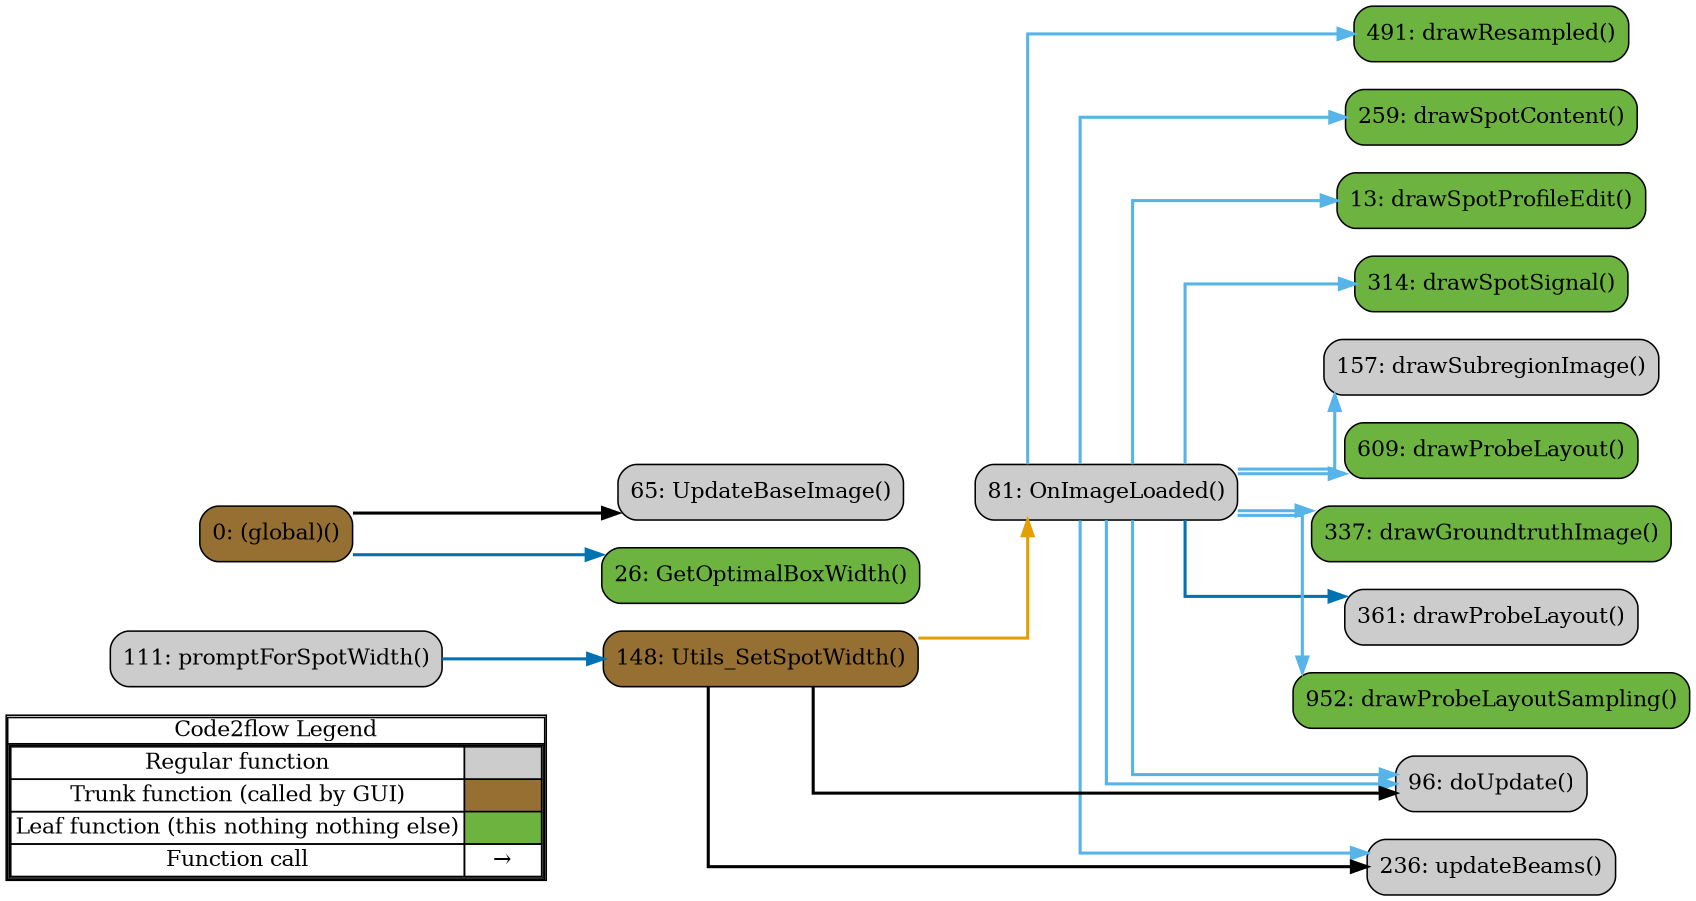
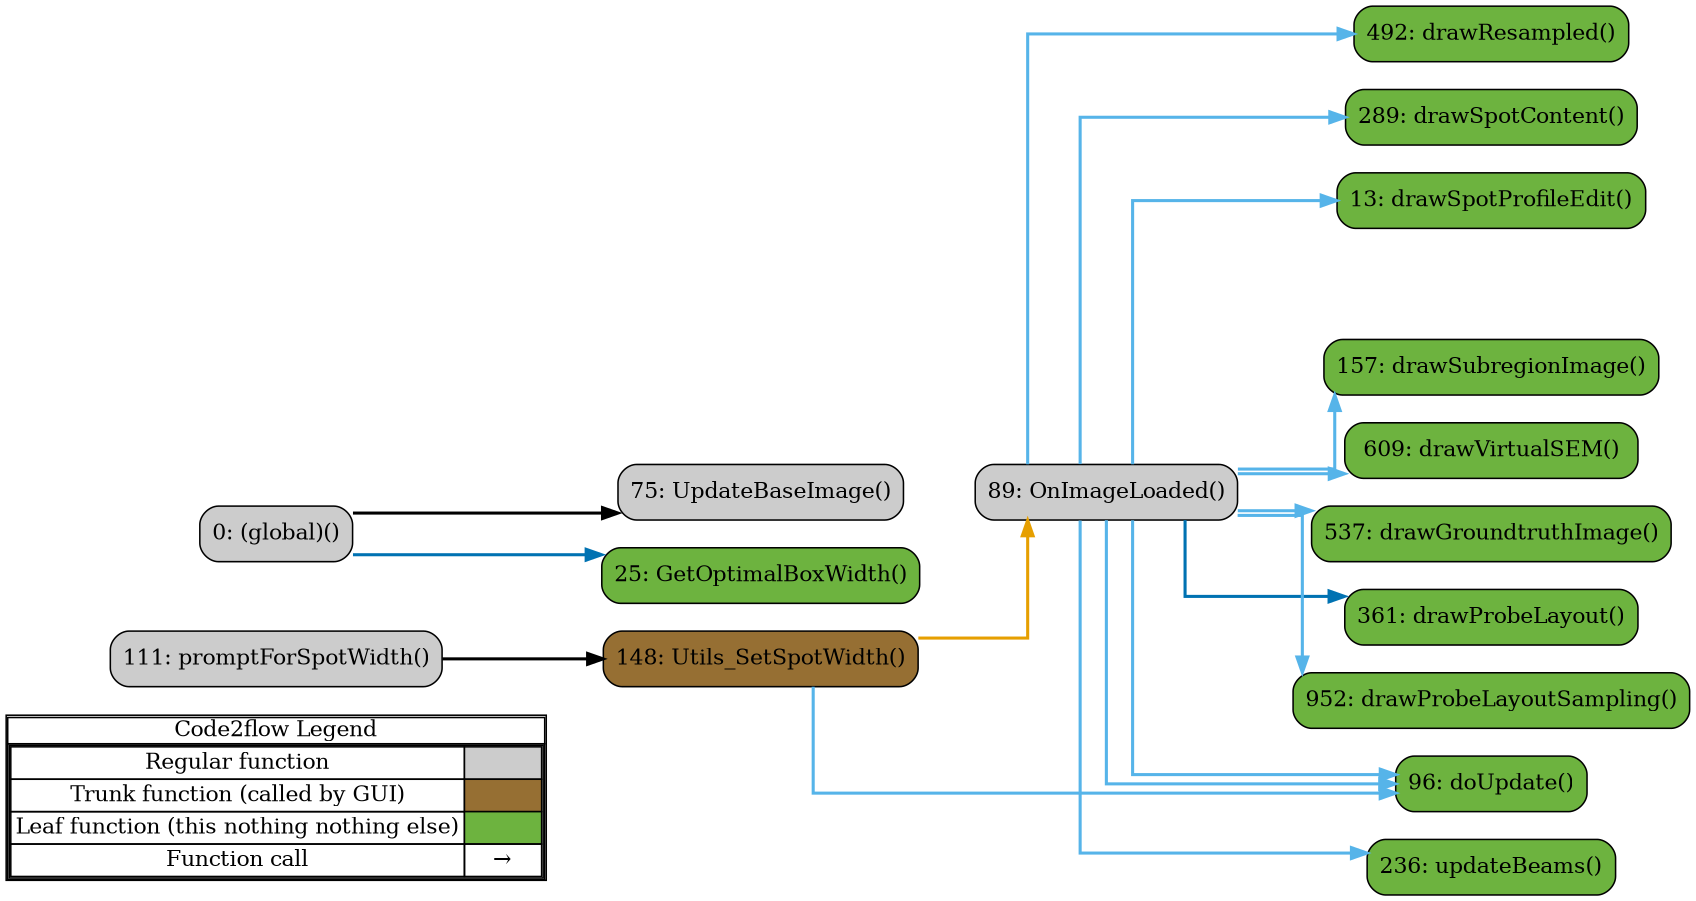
(1491, 34) -> (1491, 34)
(1491, 117) -> (1491, 117)
(1491, 284) -> none
(1491, 367) -> (1491, 367)
(1491, 451) -> (1491, 451)
(761, 492) -> (761, 492)
(1106, 492) -> (1106, 492)
(276, 534) -> (276, 534)
(1491, 534) -> (1491, 534)
(761, 576) -> (761, 576)
(1491, 617) -> (1491, 617)
(515, 659) -> (515, 659)
(1491, 784) -> (1491, 784)
(1043, 793) -> (1043, 793)
(940, 867) -> none
(1491, 867) -> (1491, 867)
